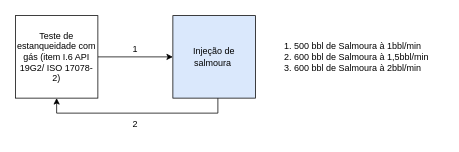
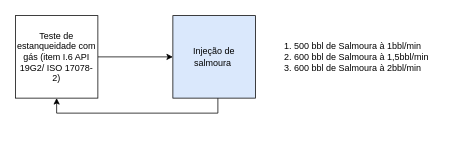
(135, 49) -> none
(135, 124) -> none
